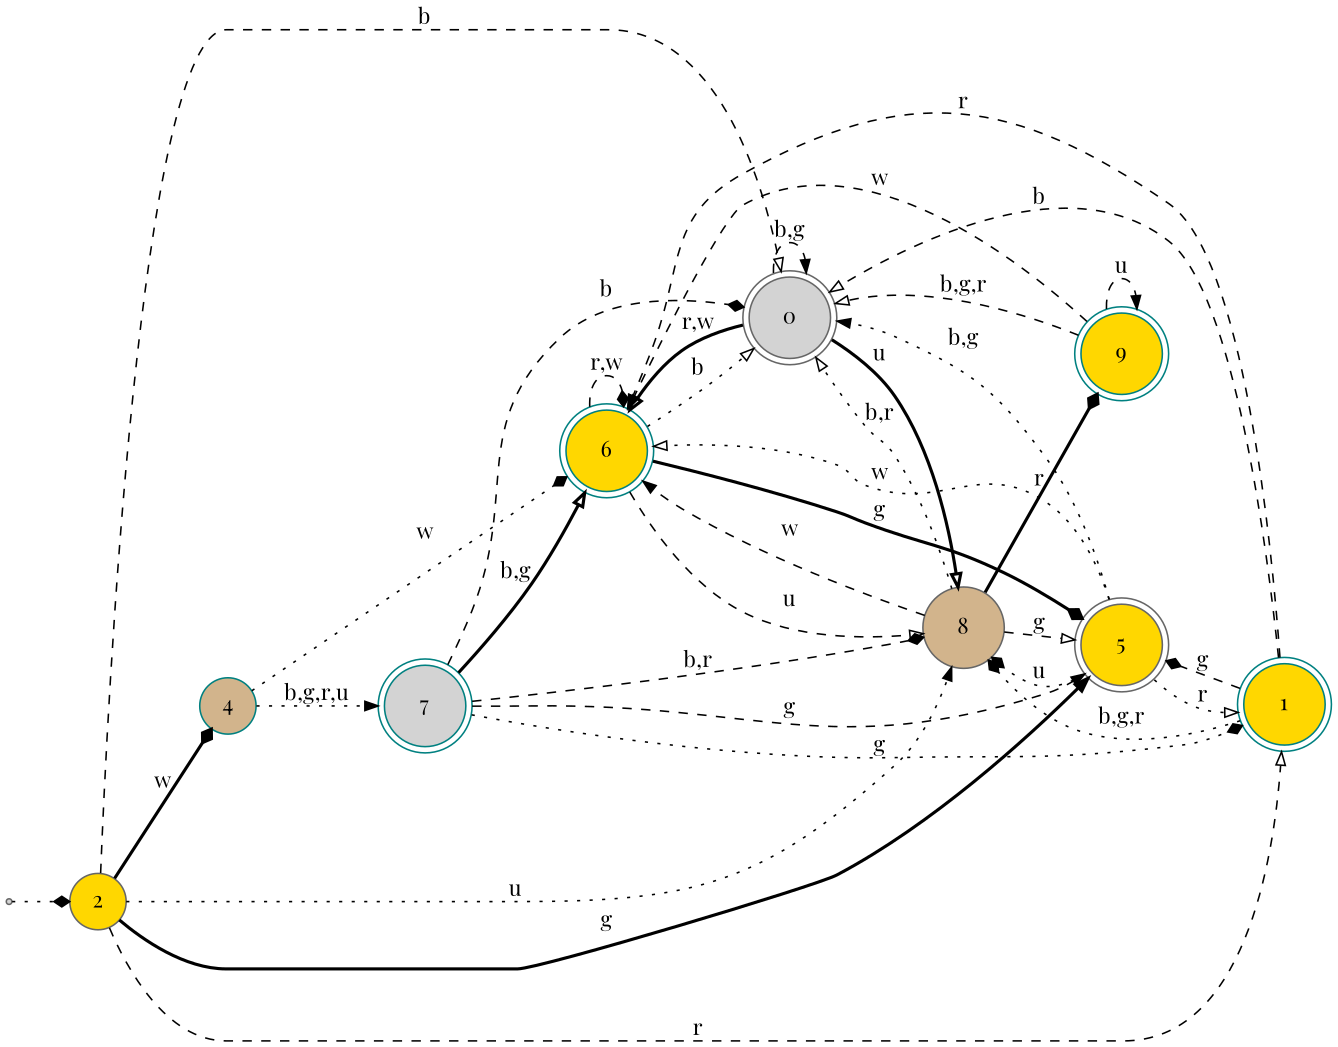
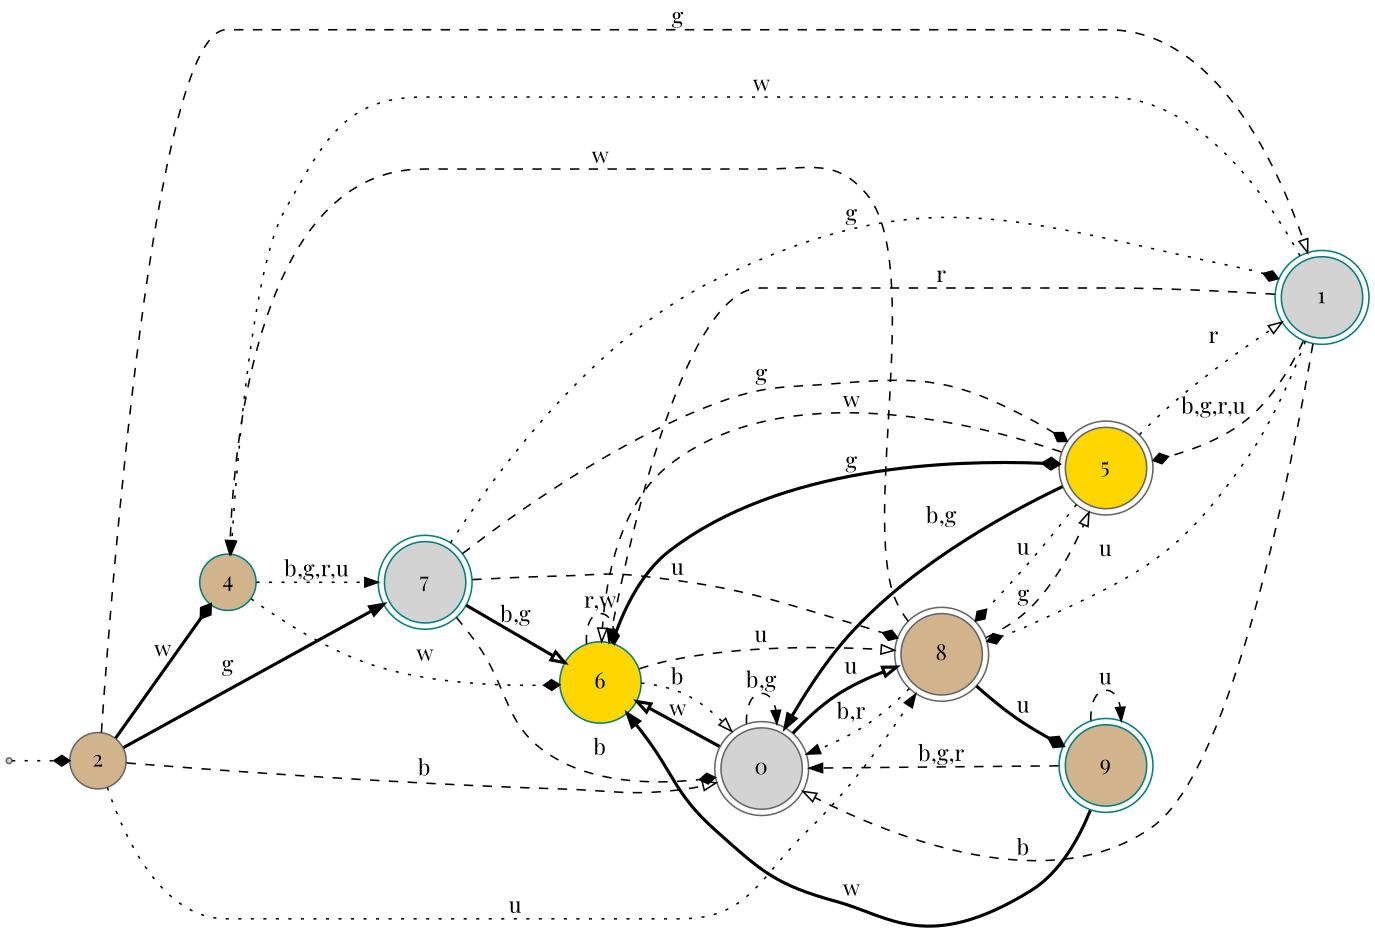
none -> (632, 97)
(822, 187) -> (852, 906)
(966, 302) -> (941, 767)
(698, 323) -> (678, 710)
(1122, 354) -> (1106, 765)
(1019, 423) -> (909, 580)
(607, 451) -> (600, 682)
(903, 469) -> (868, 724)
(1040, 480) -> (1024, 707)
(900, 493) -> (772, 420)
(785, 561) -> (639, 169)
(964, 628) -> (942, 654)
(698, 661) -> (678, 569)
(1203, 661) -> (1214, 408)
(1284, 704) -> (1322, 297)
(1122, 718) -> (1106, 550)
(776, 723) -> (742, 395)
(98, 902) -> (98, 761)
(628, 941) -> (248, 679)
(698, 1029) -> (678, 18)
